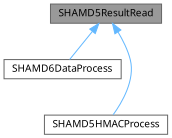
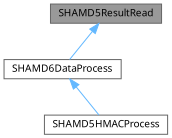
(131, 74) -> (88, 101)
